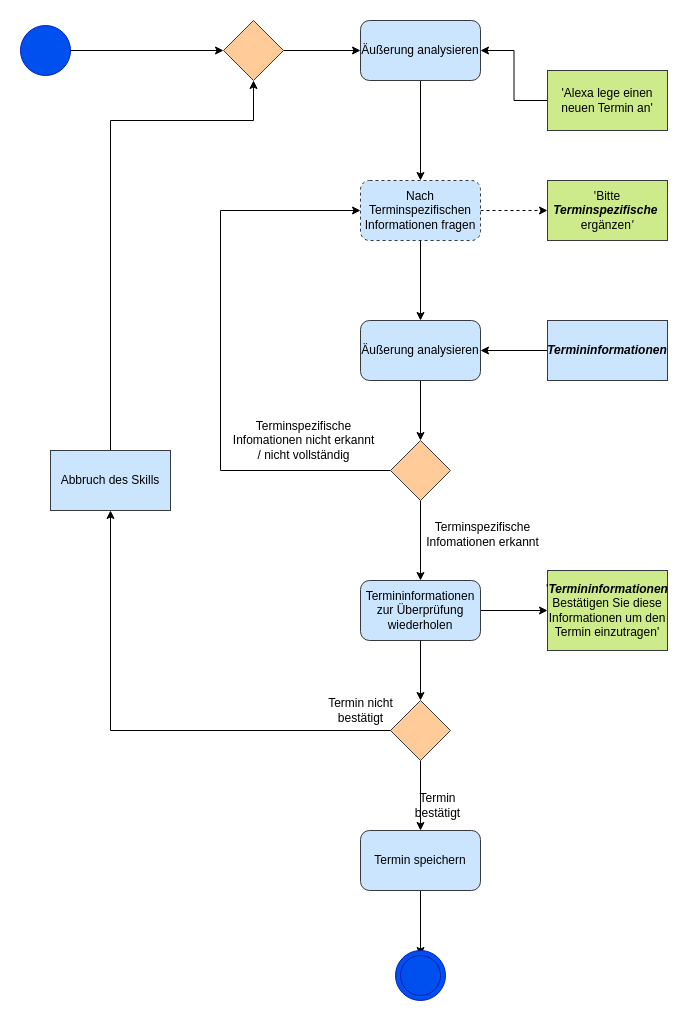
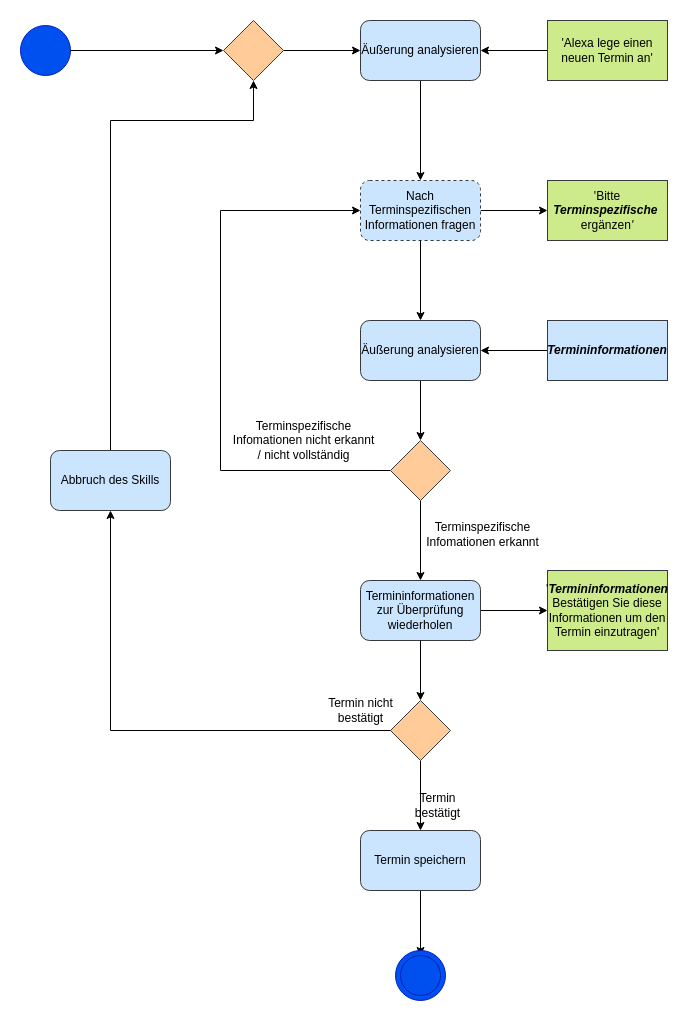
(608, 101) -> (608, 51)
(511, 211) -> (511, 211)
(111, 481) -> (111, 481)
